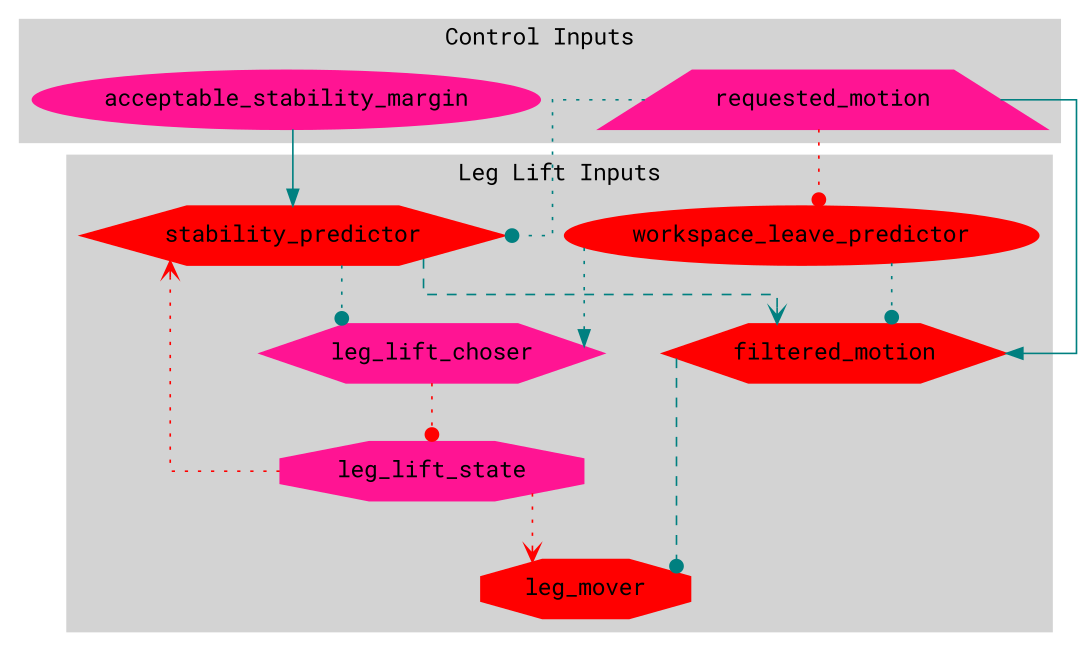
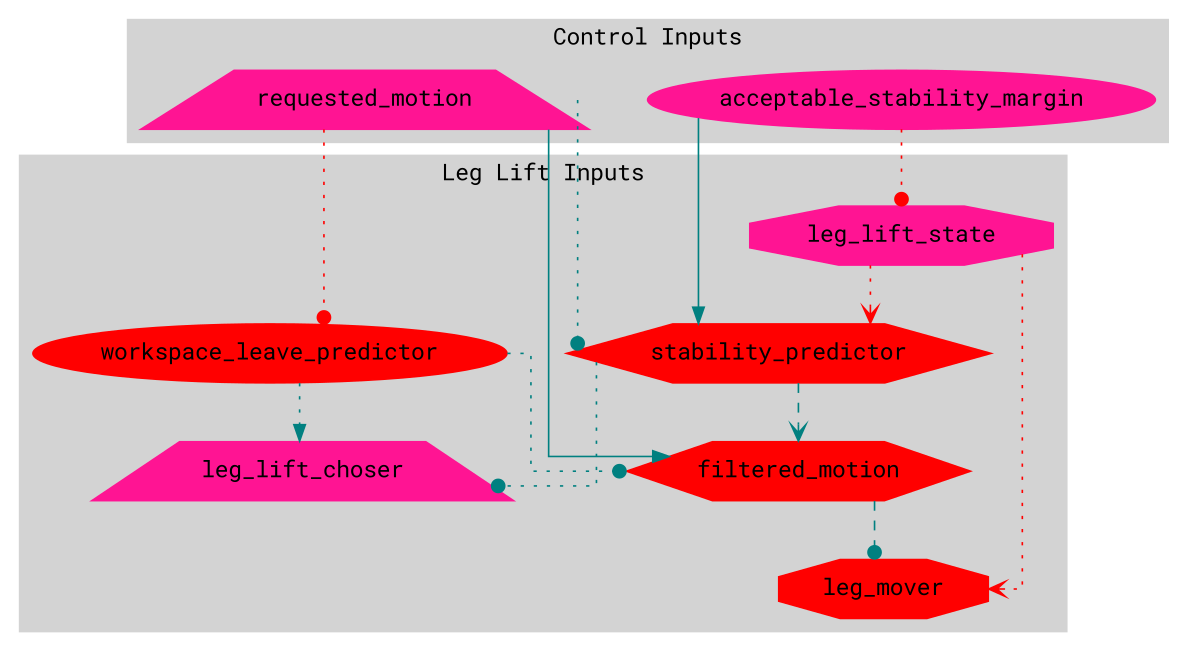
(432, 353) -> (303, 471)
(432, 406) -> (901, 166)
